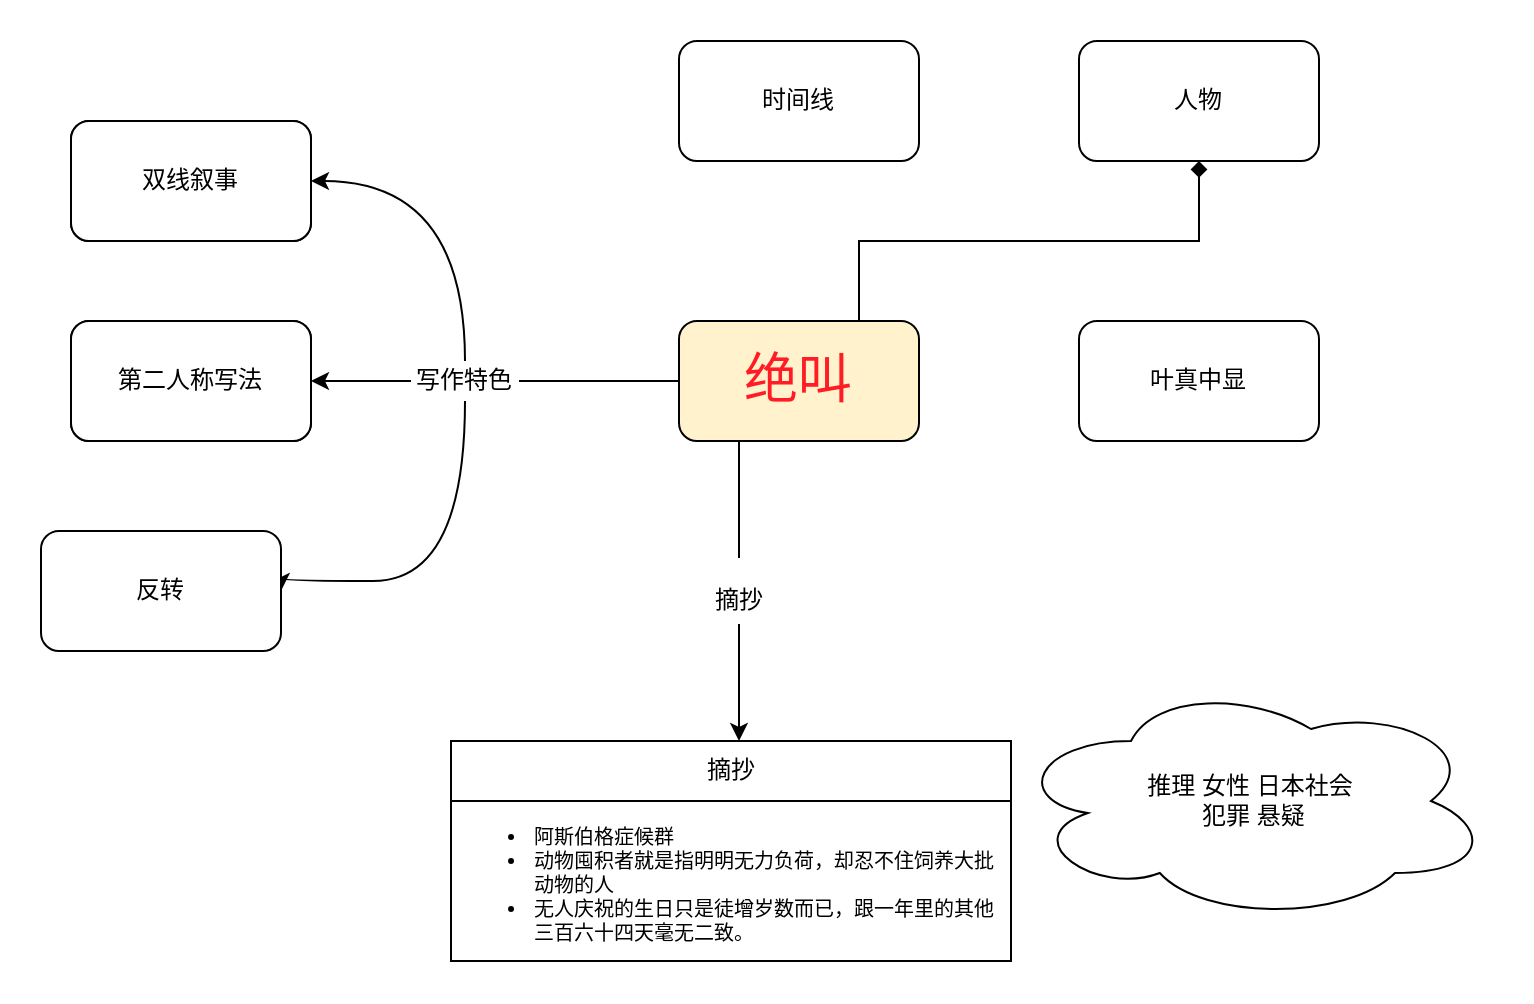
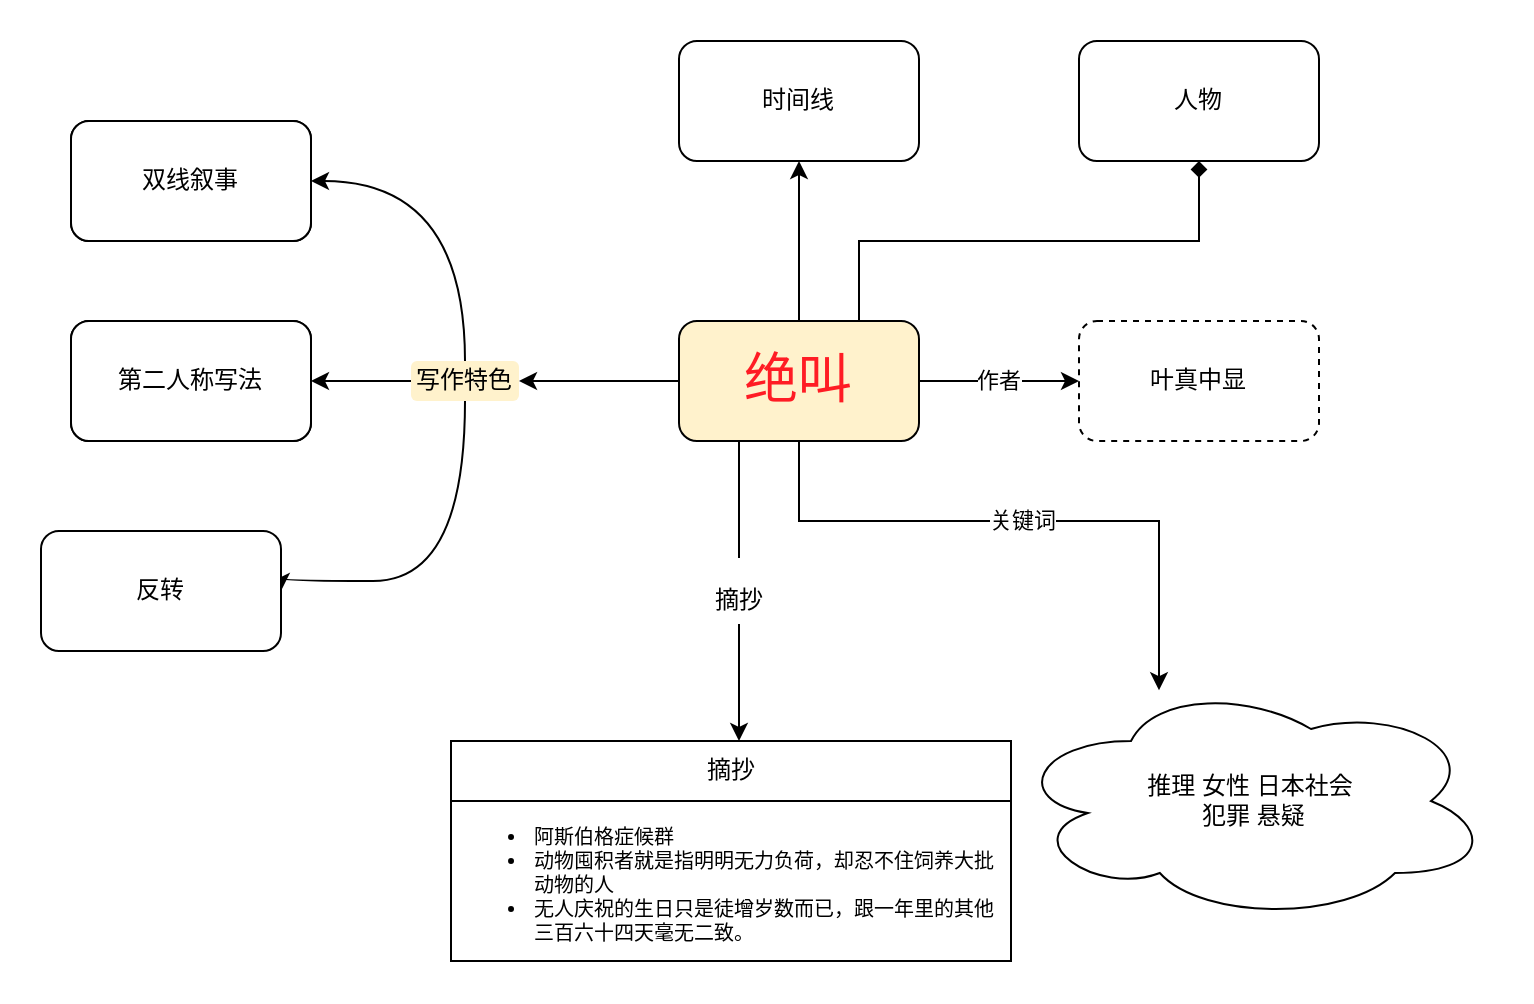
none -> (799, 248)
(465, 381) -> (465, 381)
(527, 381) -> (534, 381)
none -> (992, 381)
(1199, 381) -> (1199, 381)
none -> (1017, 521)
